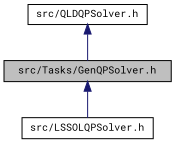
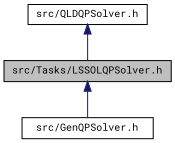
(88, 71) -> (88, 71)
(88, 128) -> (88, 128)
